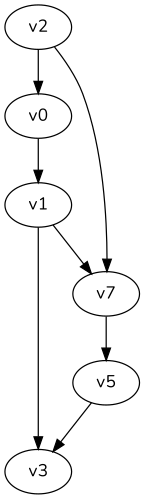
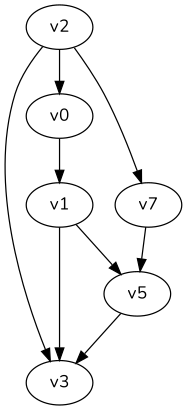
none -> (7, 197)
(68, 245) -> (94, 245)
